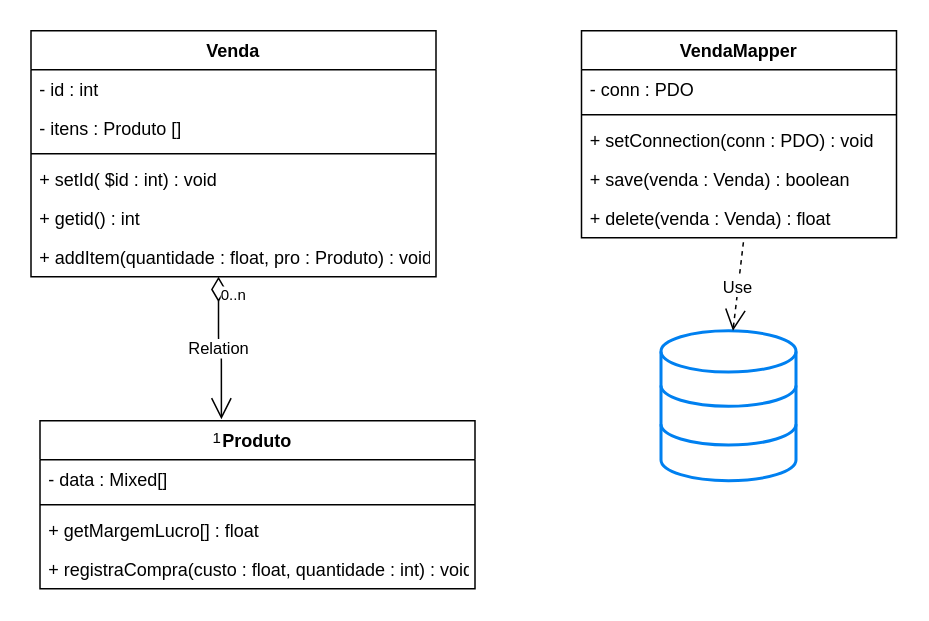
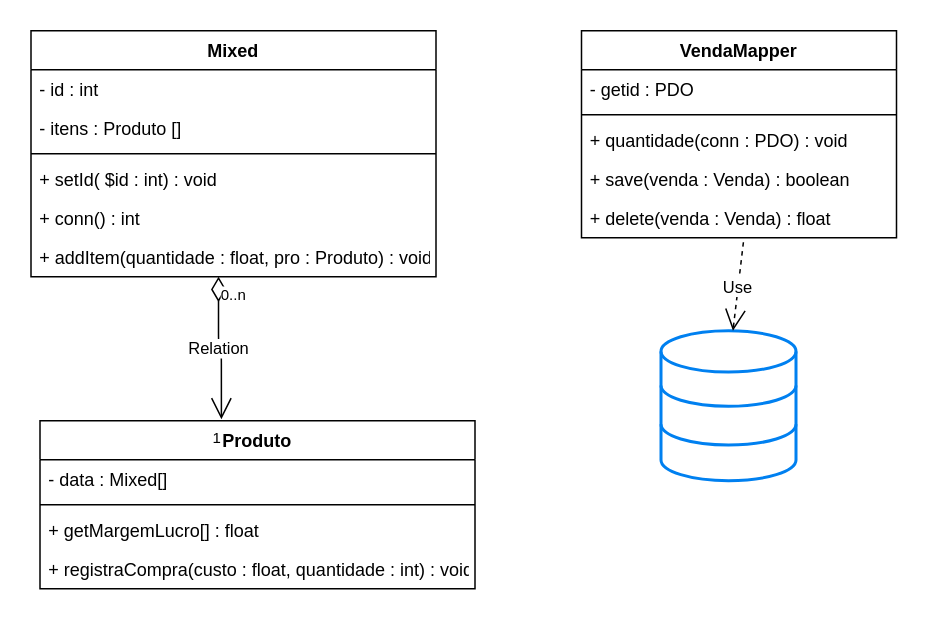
(233, 51) -> (233, 51)
(641, 90) -> (643, 90)
(740, 141) -> (725, 141)
(101, 219) -> (98, 219)
